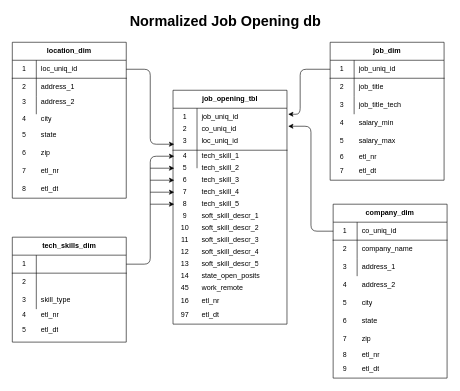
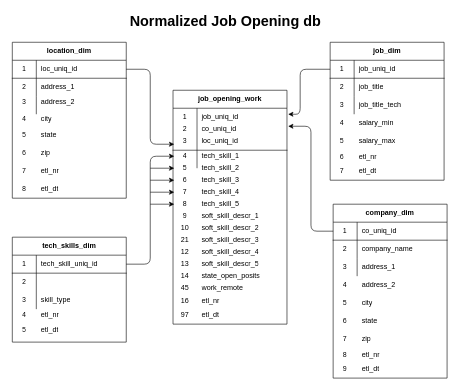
(230, 99) -> (230, 99)
(185, 240) -> (185, 240)
none -> (81, 264)
